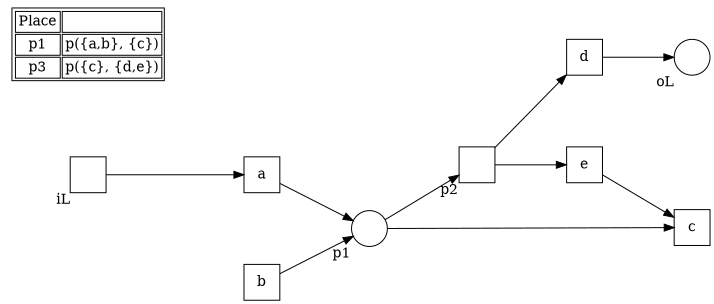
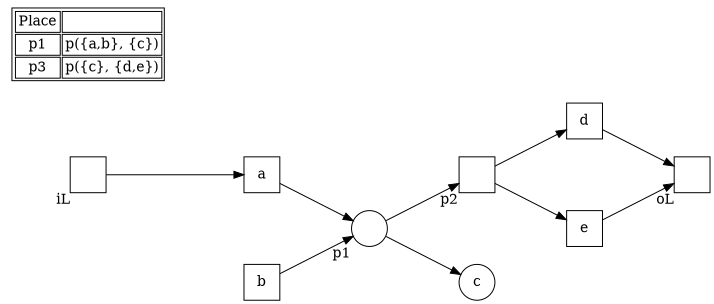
(692, 57) -> (692, 175)
(634, 193) -> (634, 204)
(692, 228) -> (477, 282)
